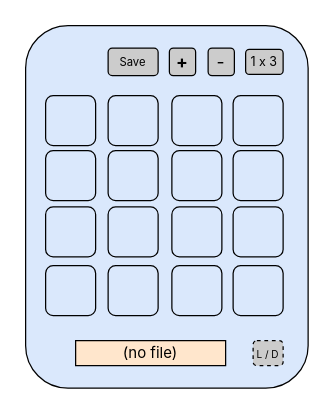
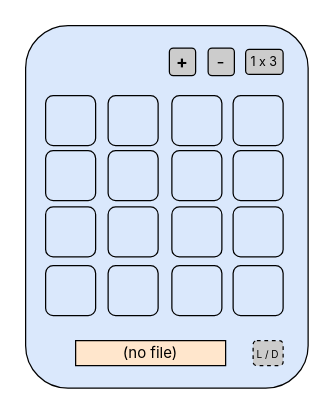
(133, 62) -> none
